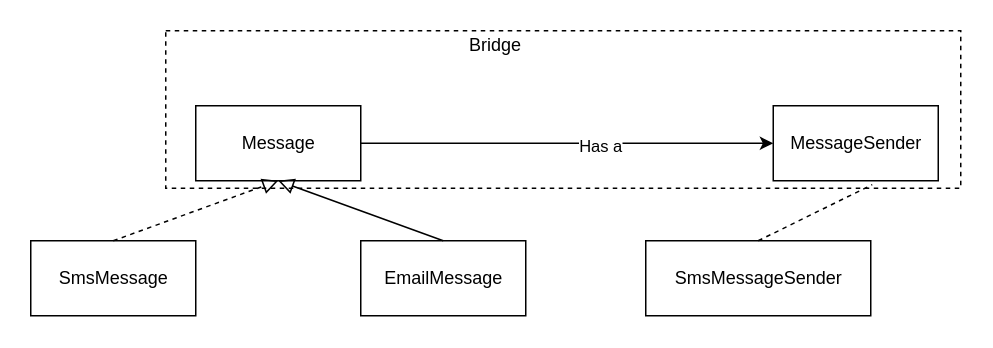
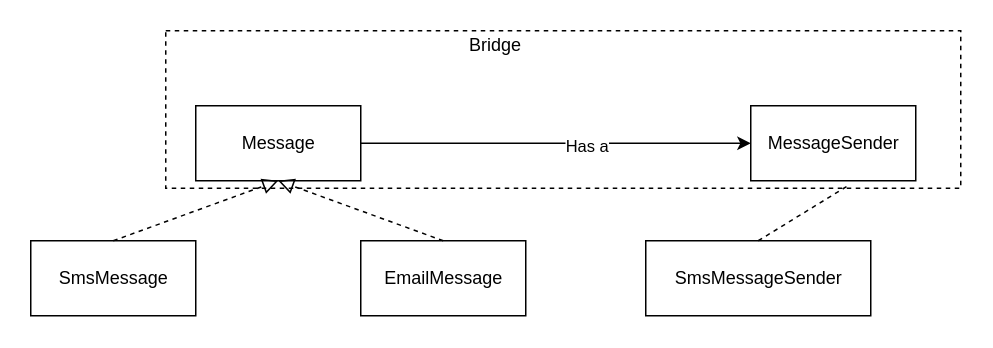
(856, 143) -> (833, 143)
(367, 213) -> (367, 213)
